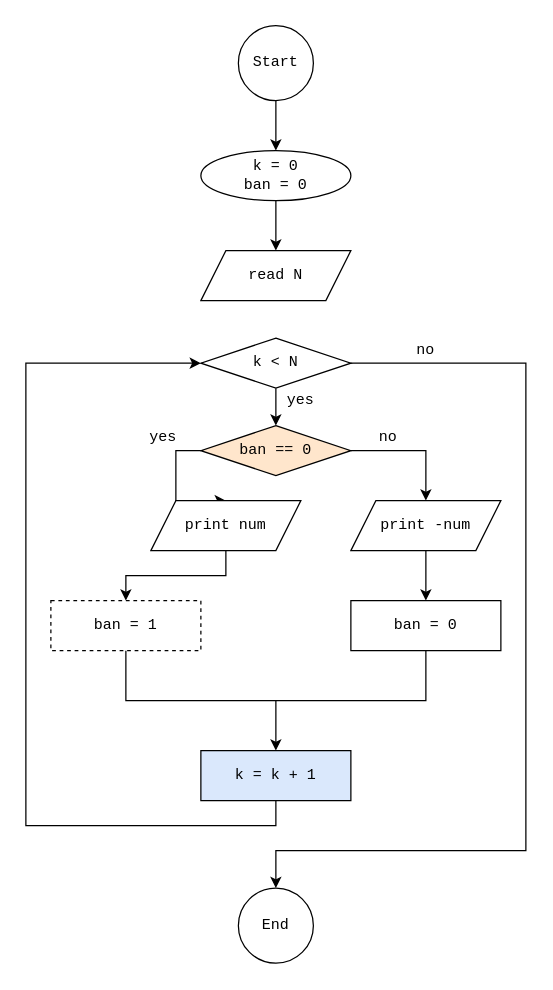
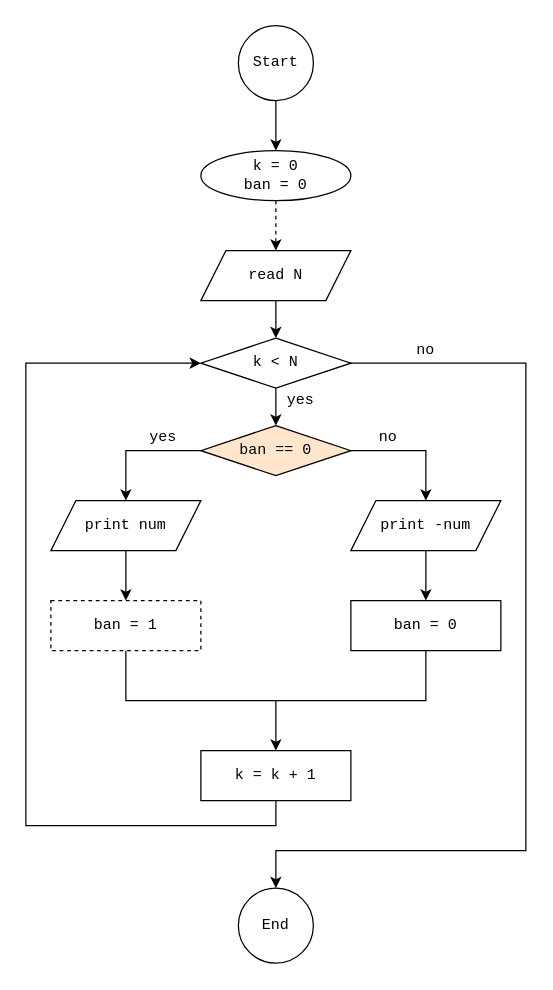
(276, 221) -> (276, 221)
none -> (276, 315)
(226, 526) -> (126, 526)
(276, 776) -> (276, 776)
